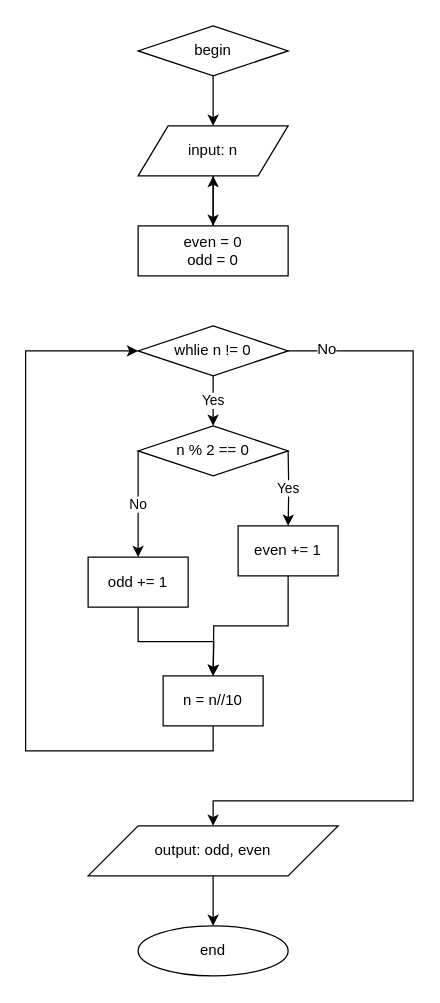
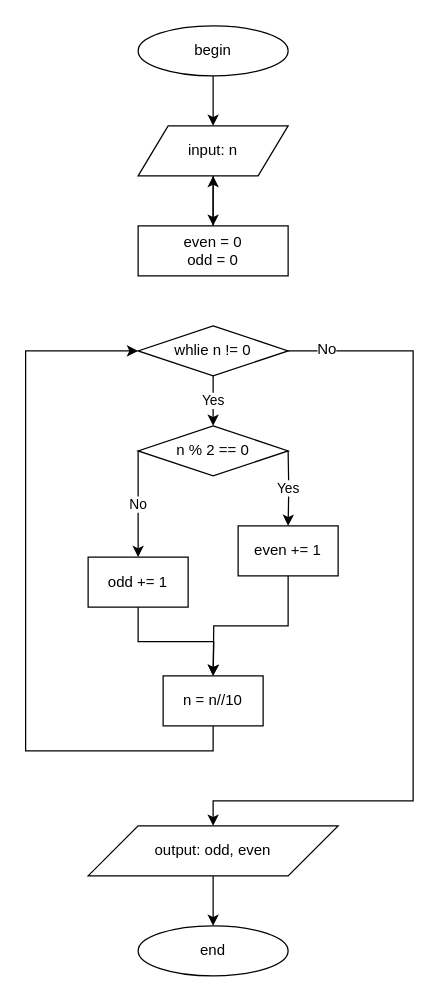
(213, 51) -> (213, 51)
